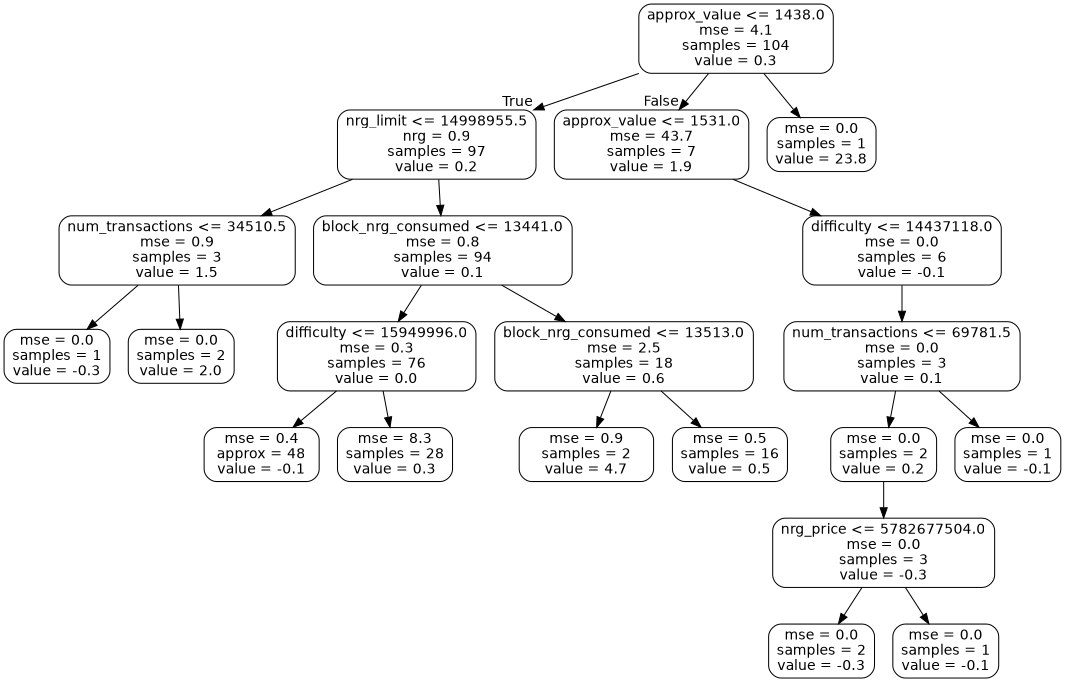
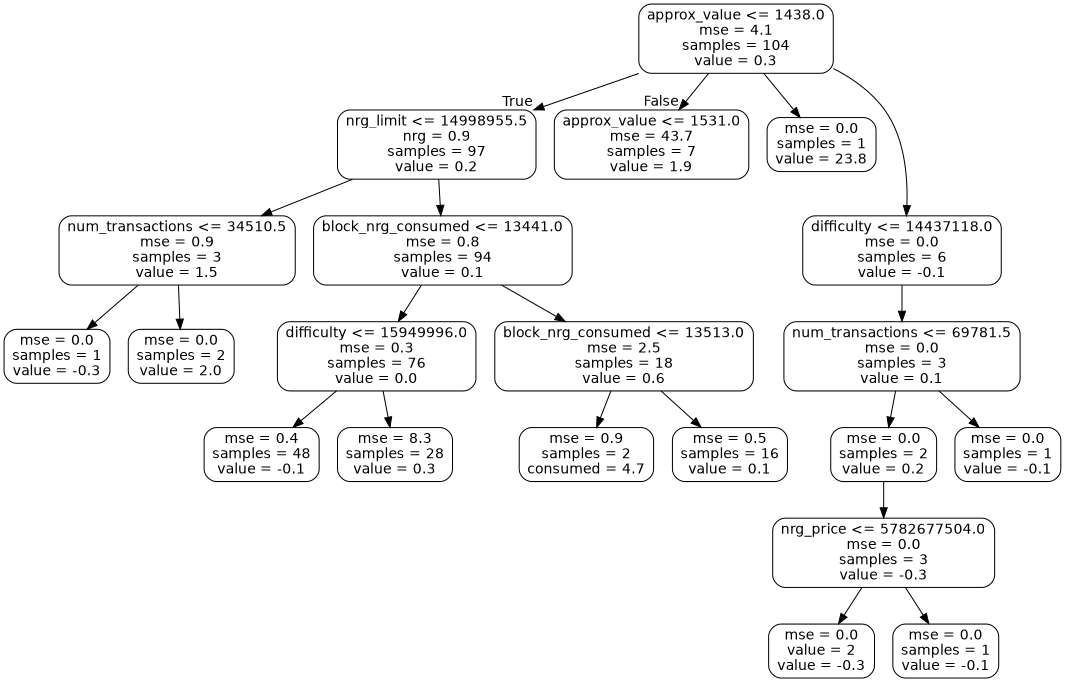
(772, 195) -> (893, 124)
(262, 455) -> (262, 455)
(586, 455) -> (586, 455)
(730, 455) -> (730, 455)
(822, 651) -> (822, 651)
